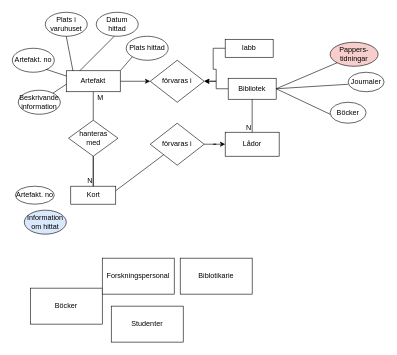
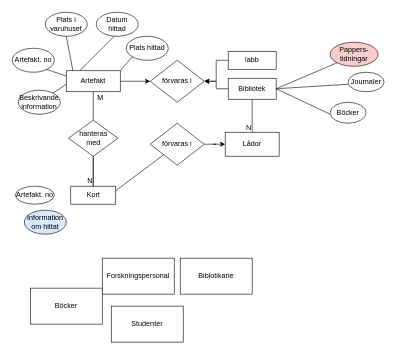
(249, 48) -> (252, 60)
